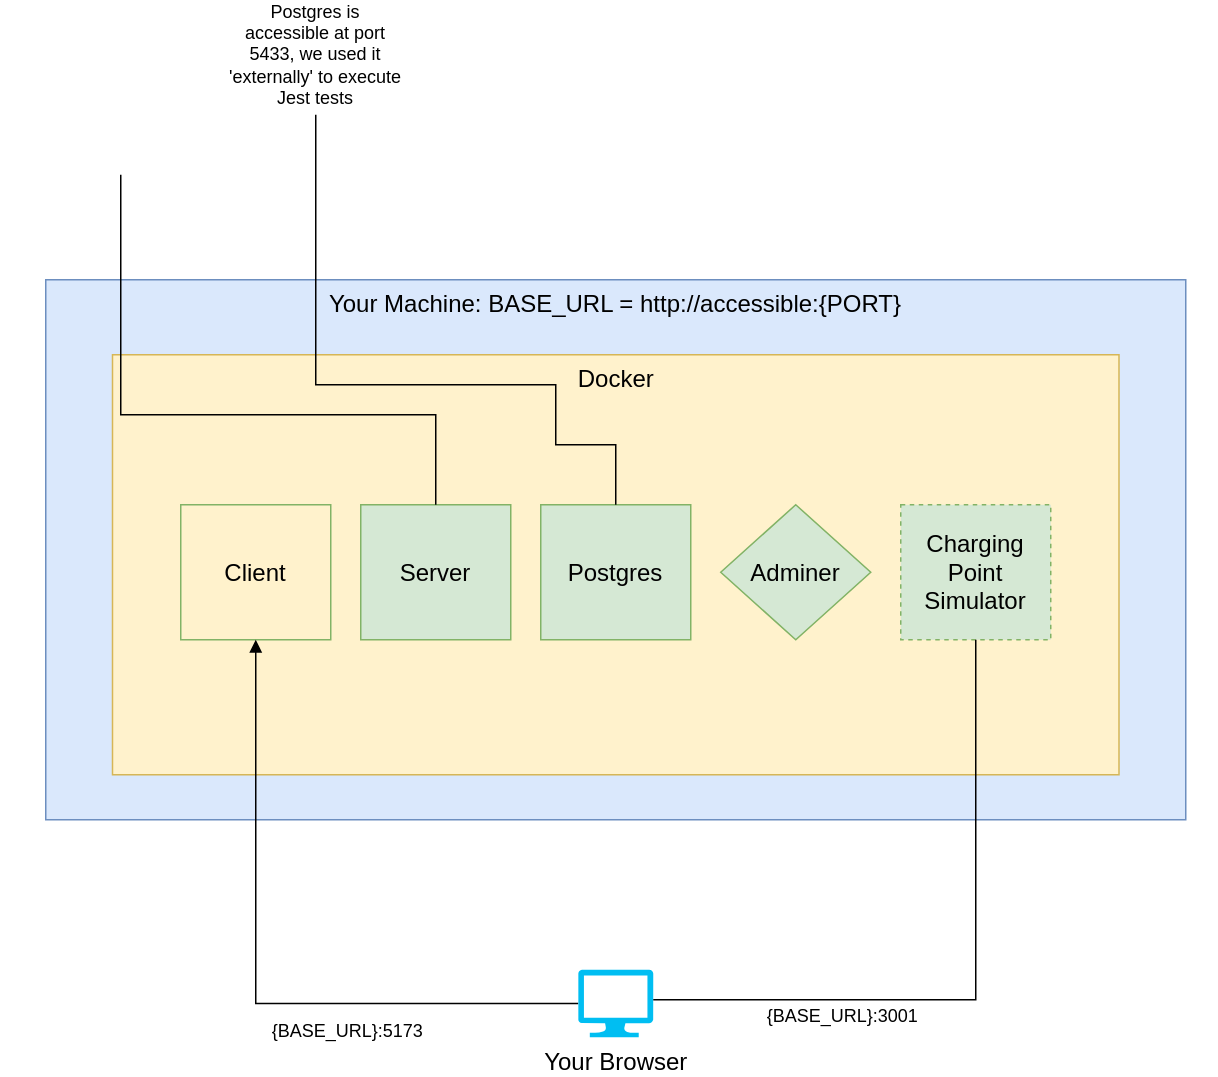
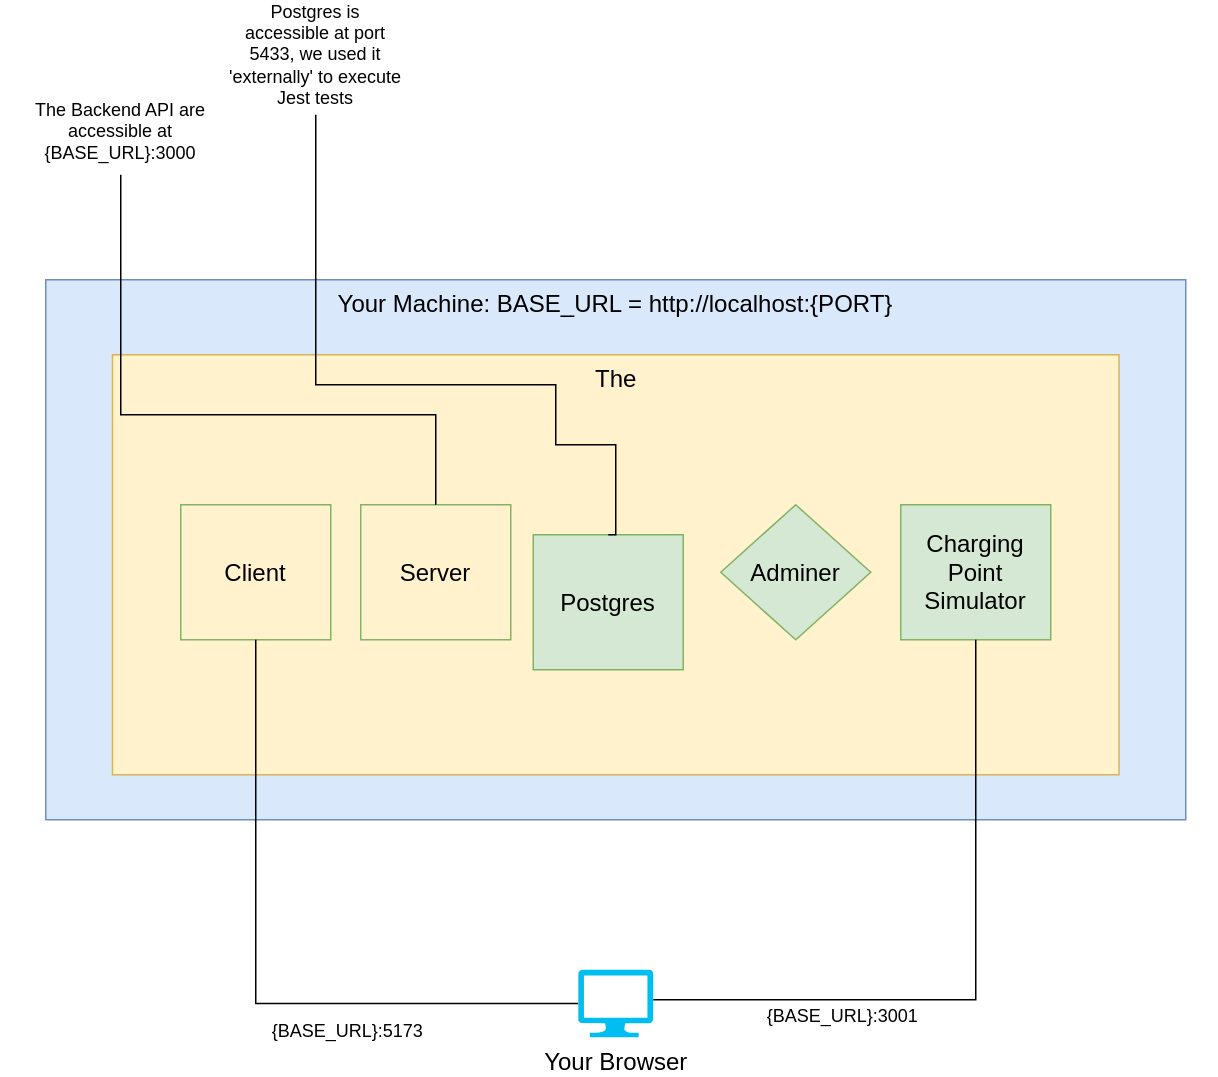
none -> (121, 131)
(616, 305) -> (616, 305)
(617, 380) -> (617, 380)
(436, 572) -> (436, 572)
(616, 572) -> (608, 602)
(976, 572) -> (976, 572)
(256, 653) -> (256, 647)
